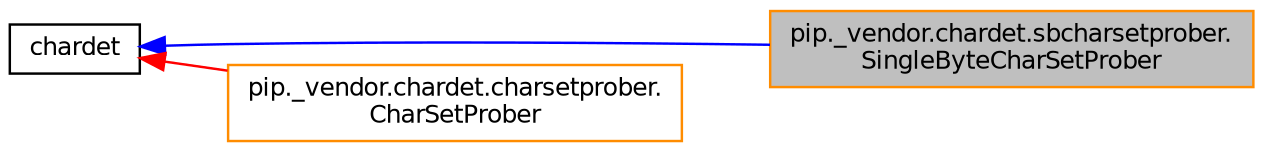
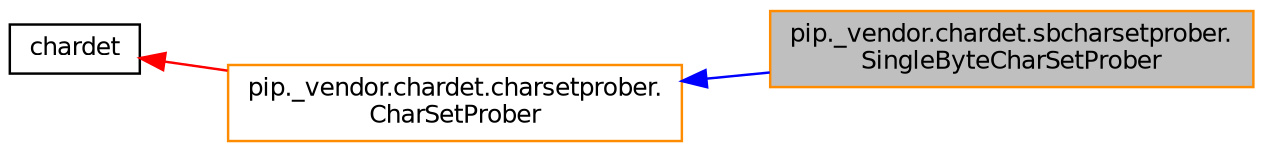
(468, 43) -> (738, 76)
